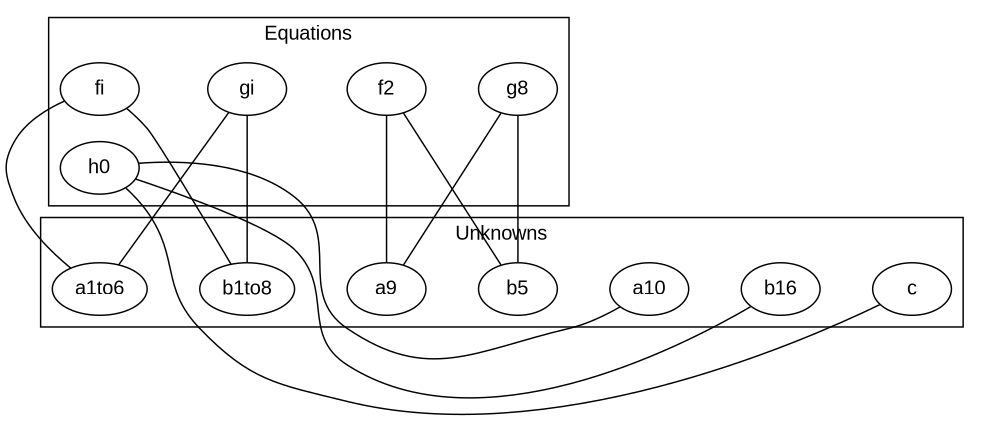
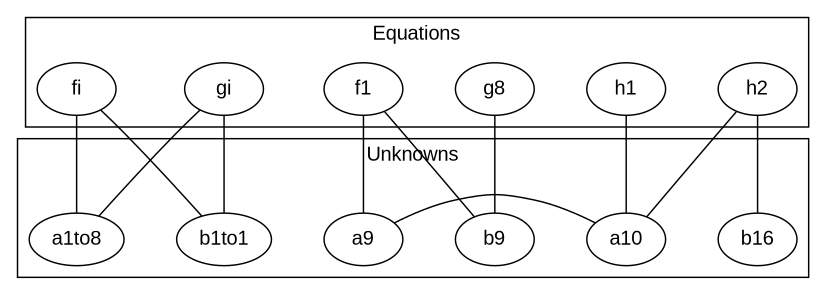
(387, 89) -> (363, 89)
none -> (626, 89)
(100, 168) -> (758, 89)
(460, 178) -> (484, 195)
(100, 289) -> (77, 239)
(247, 289) -> (224, 239)
(518, 289) -> (495, 239)
(912, 289) -> none
